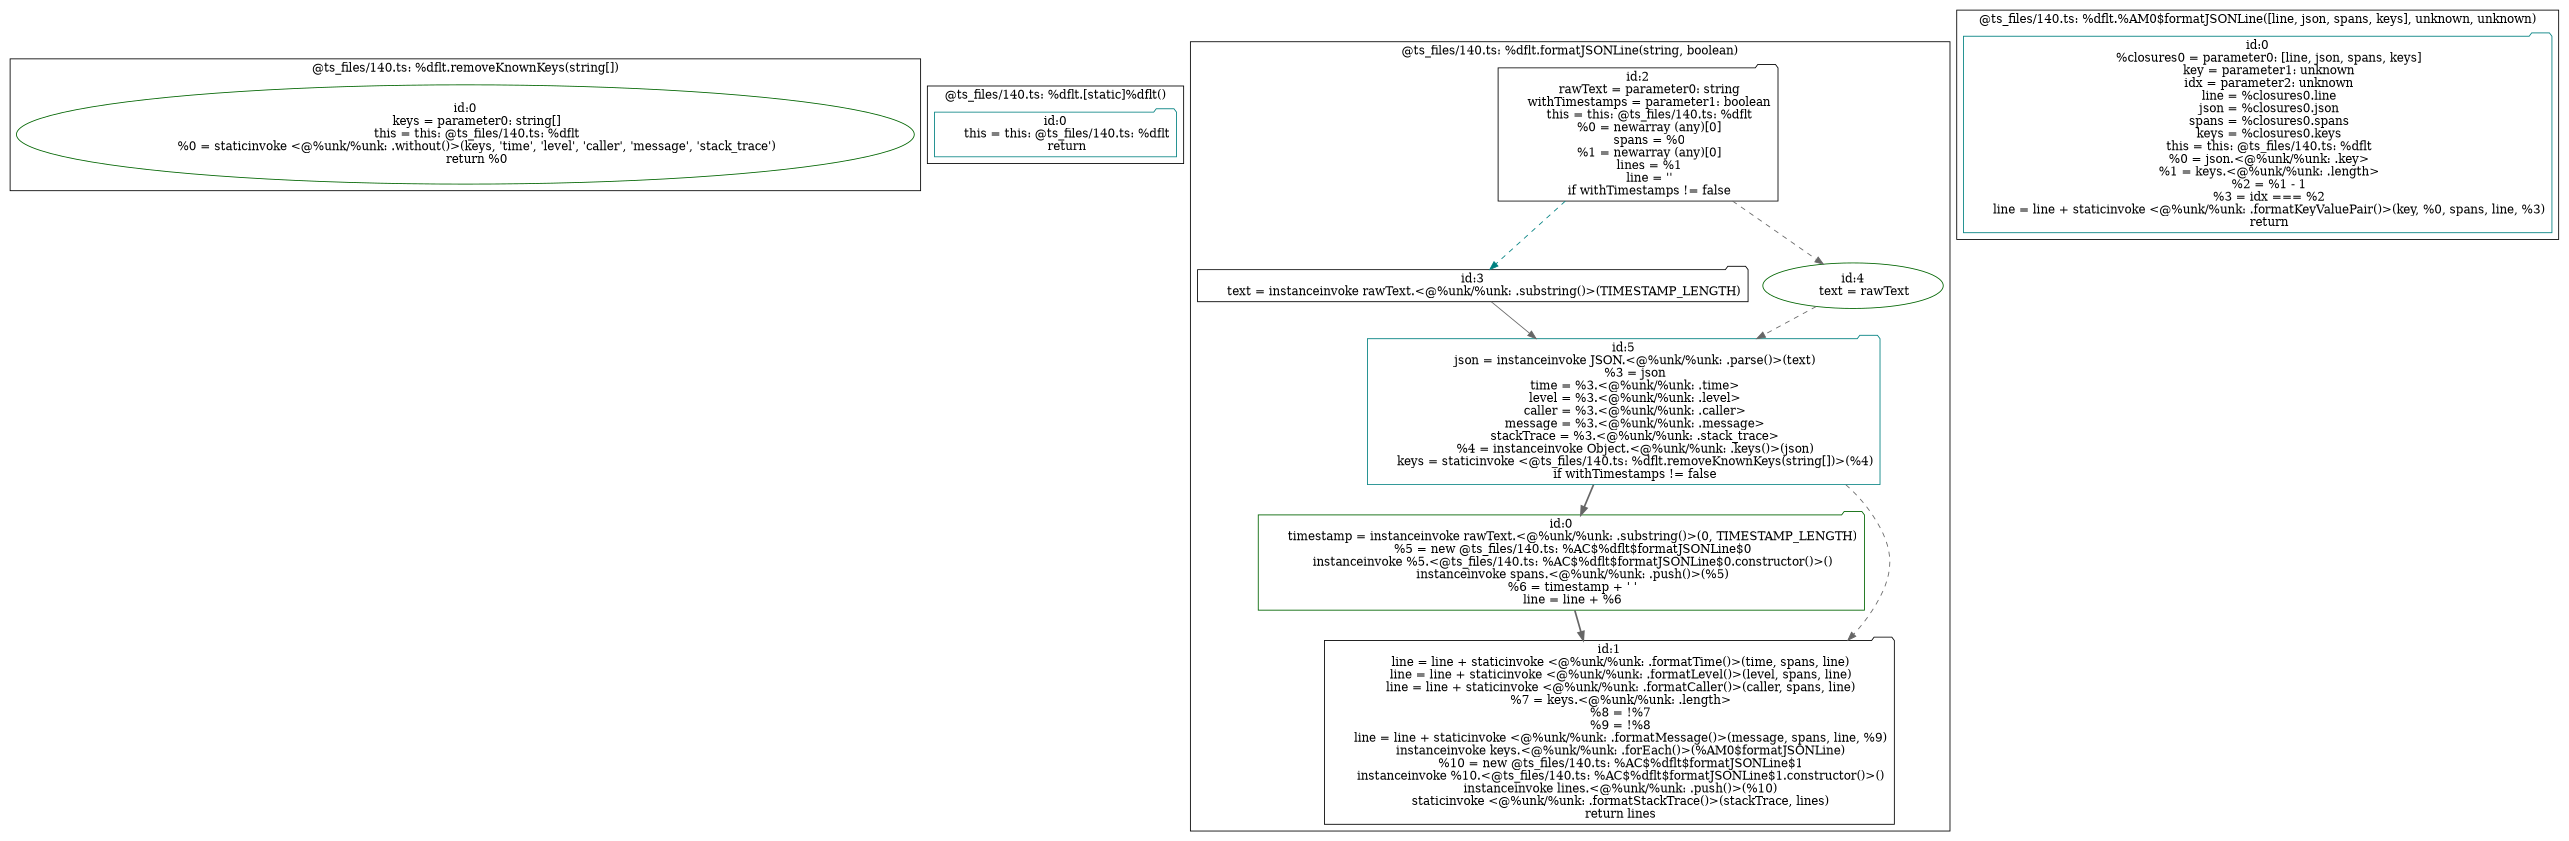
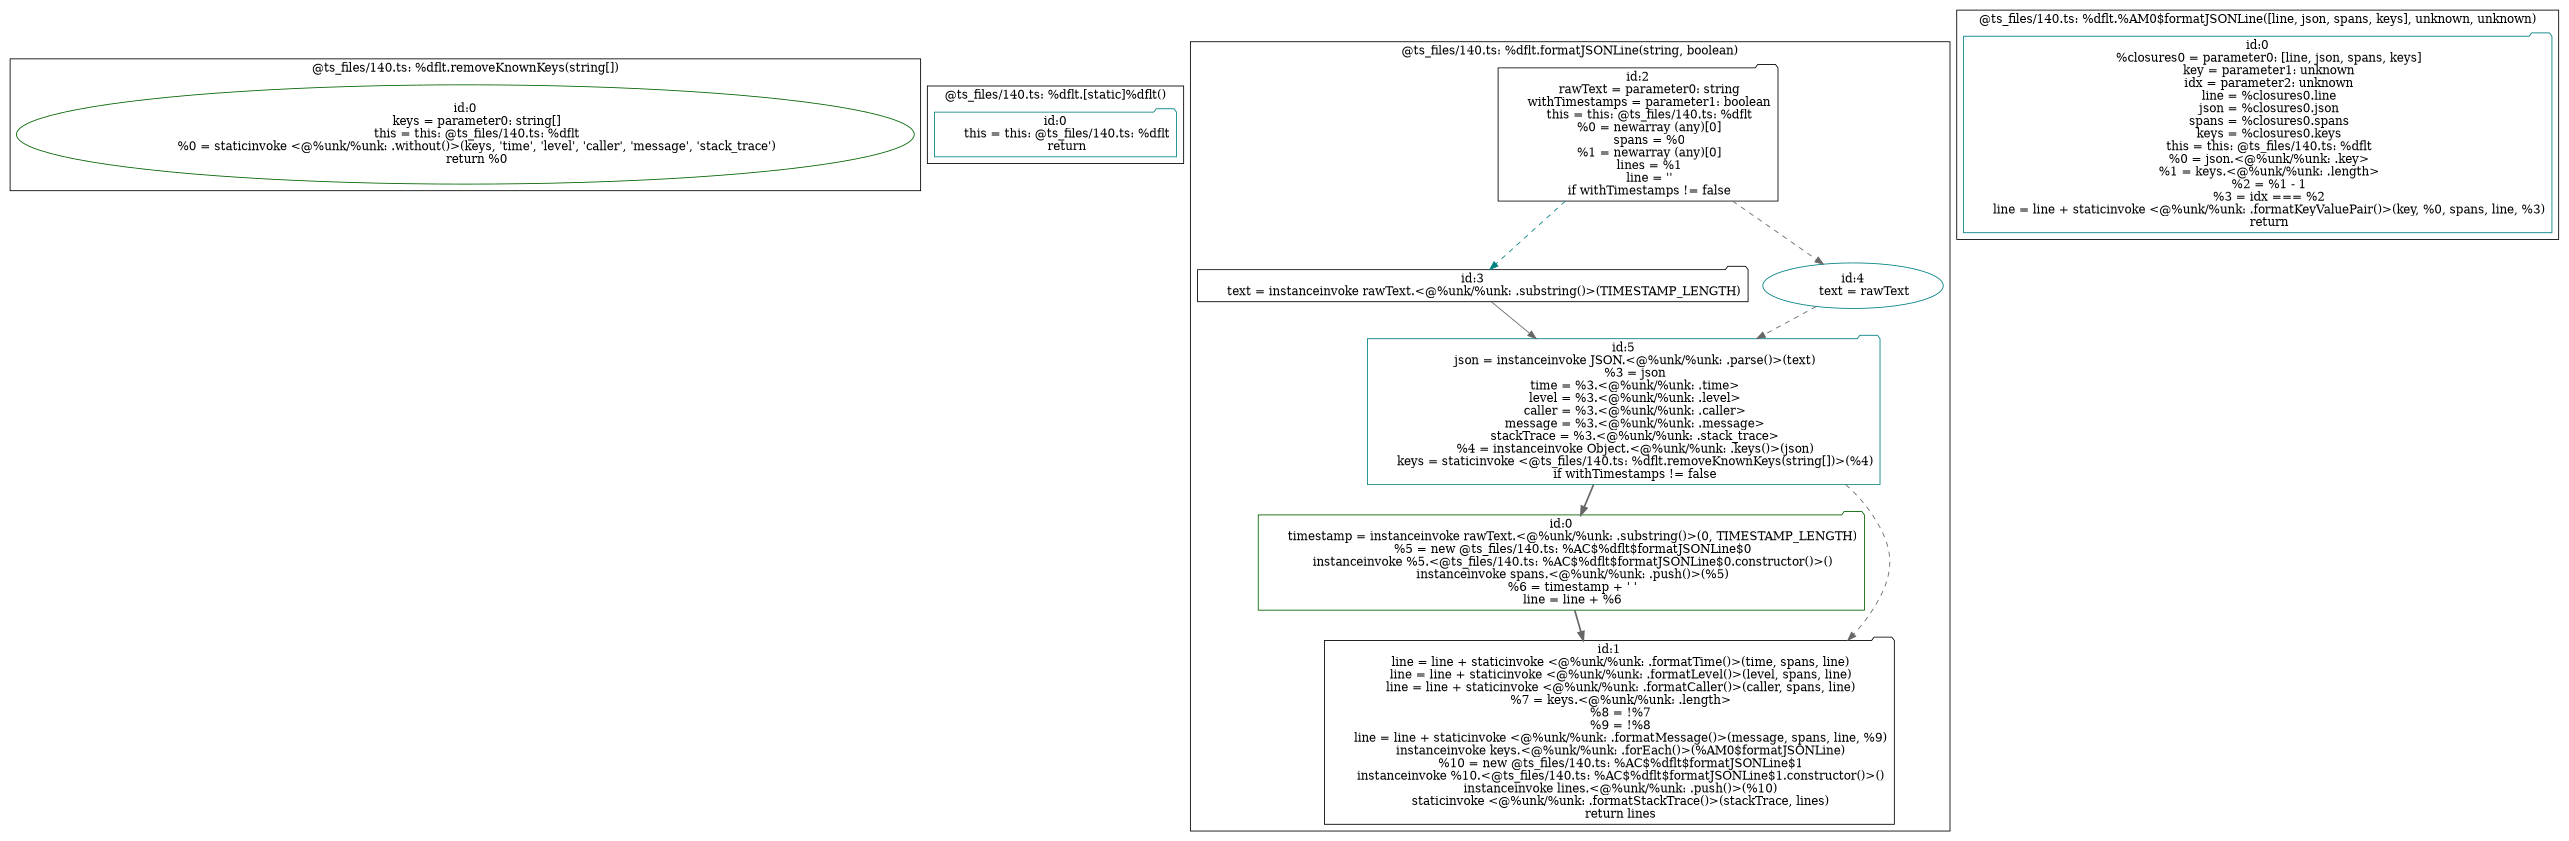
(1853, 286) -> (1853, 286)
